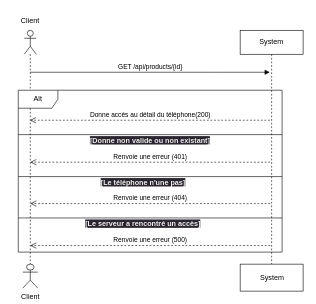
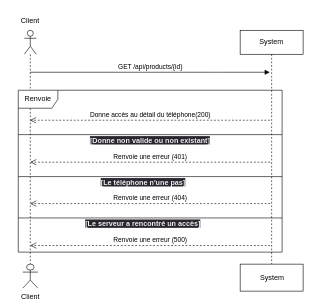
(38, 99) -> (38, 99)
